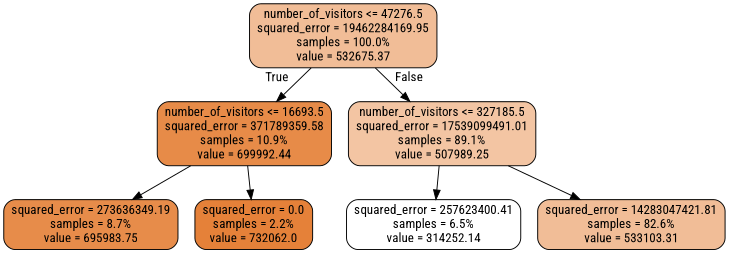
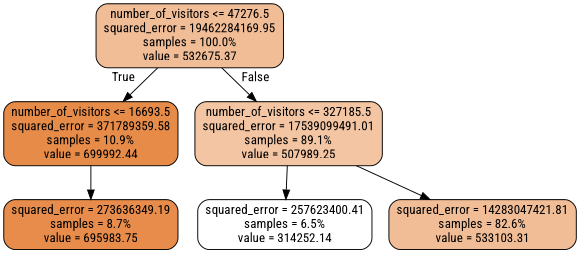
(254, 225) -> none
